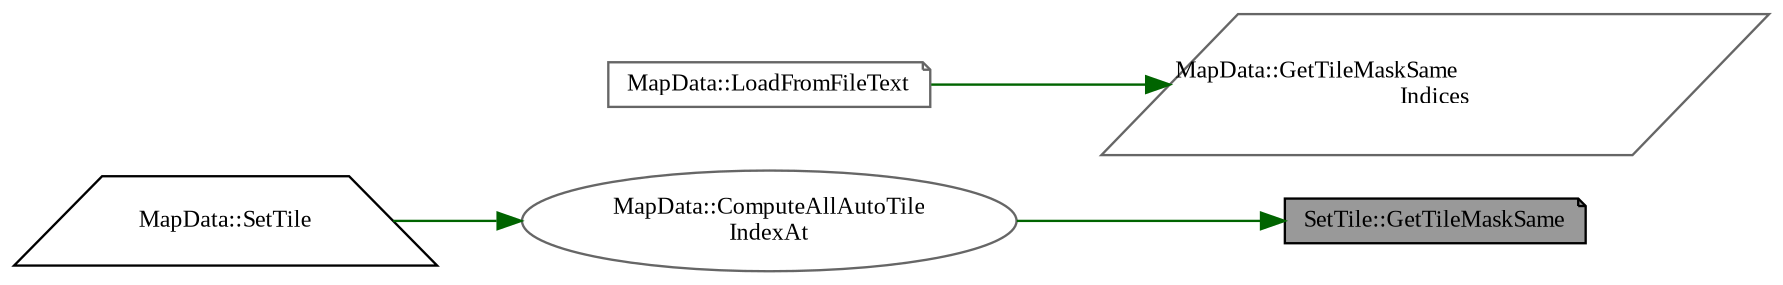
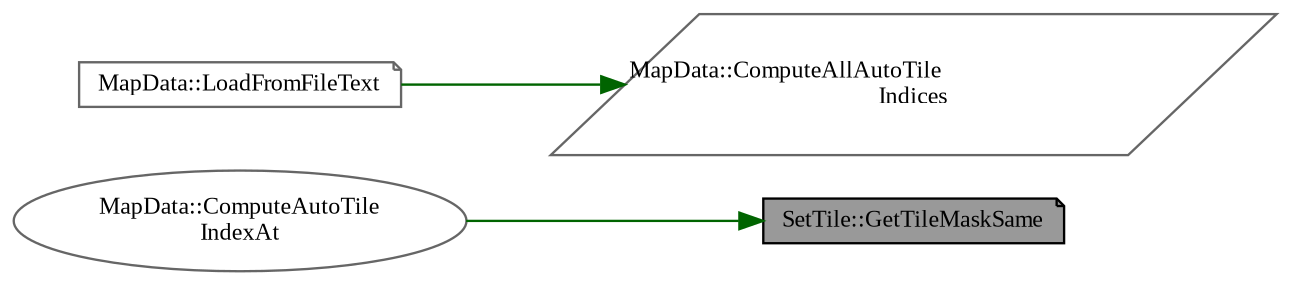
(1435, 85) -> (914, 85)
(226, 221) -> none
(769, 221) -> (240, 221)
